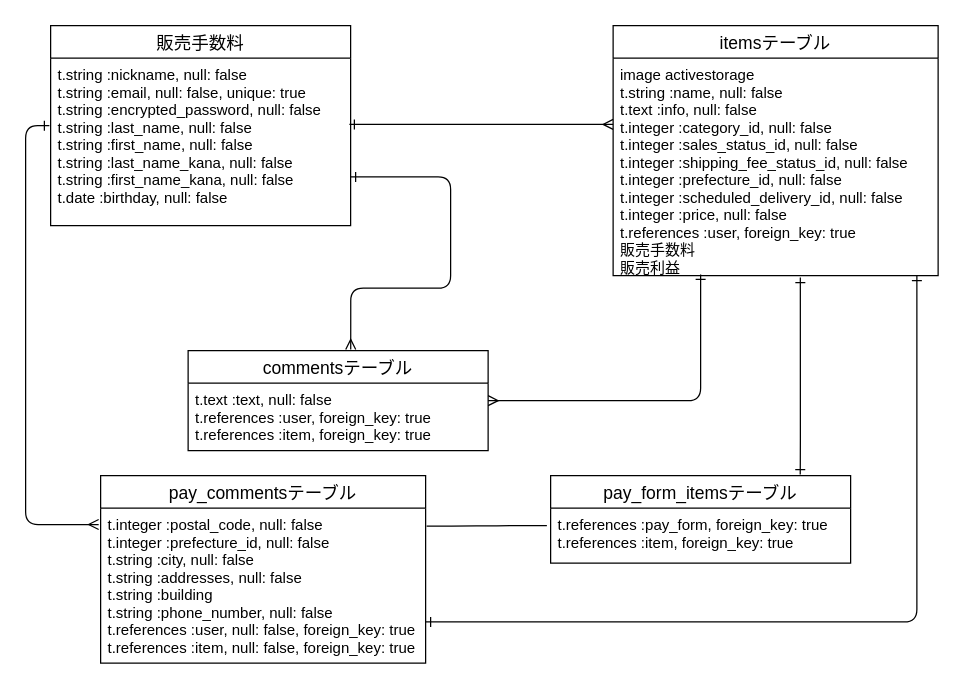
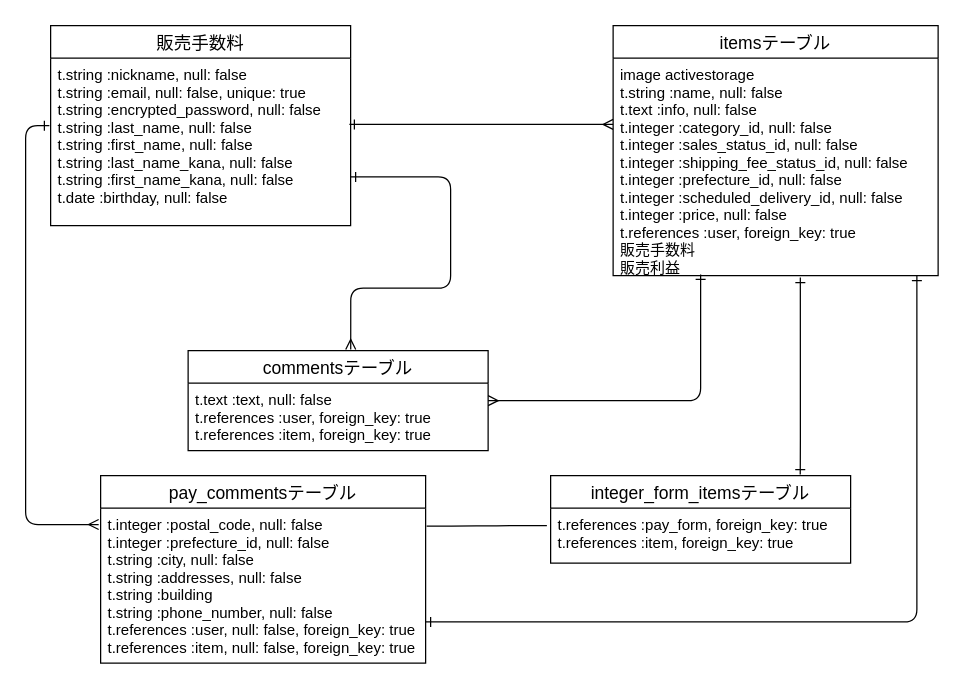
(700, 493) -> (700, 493)
